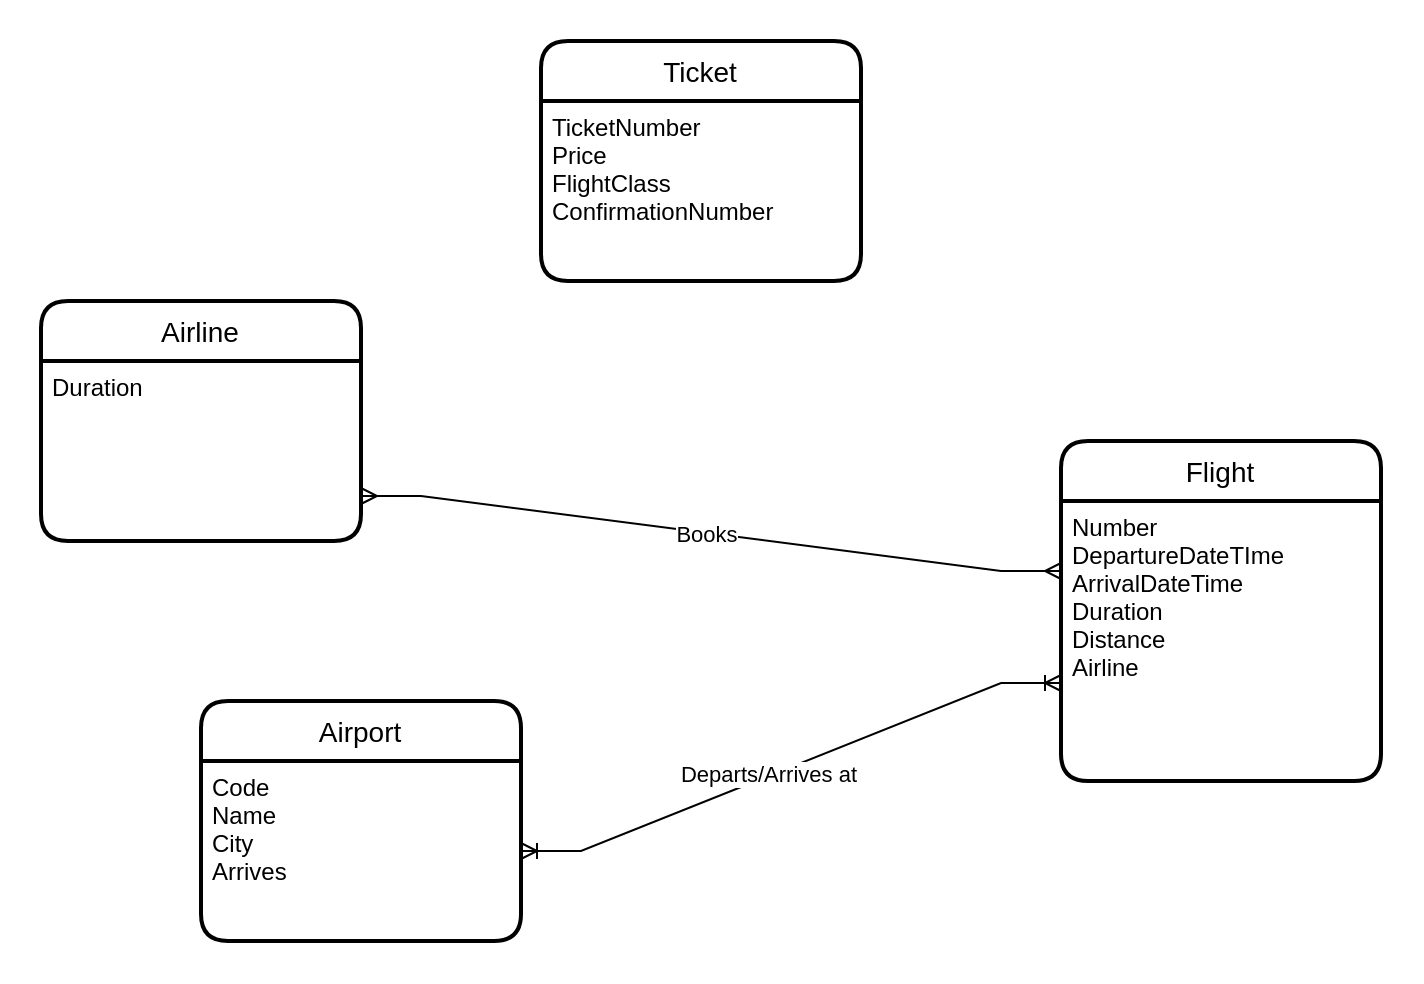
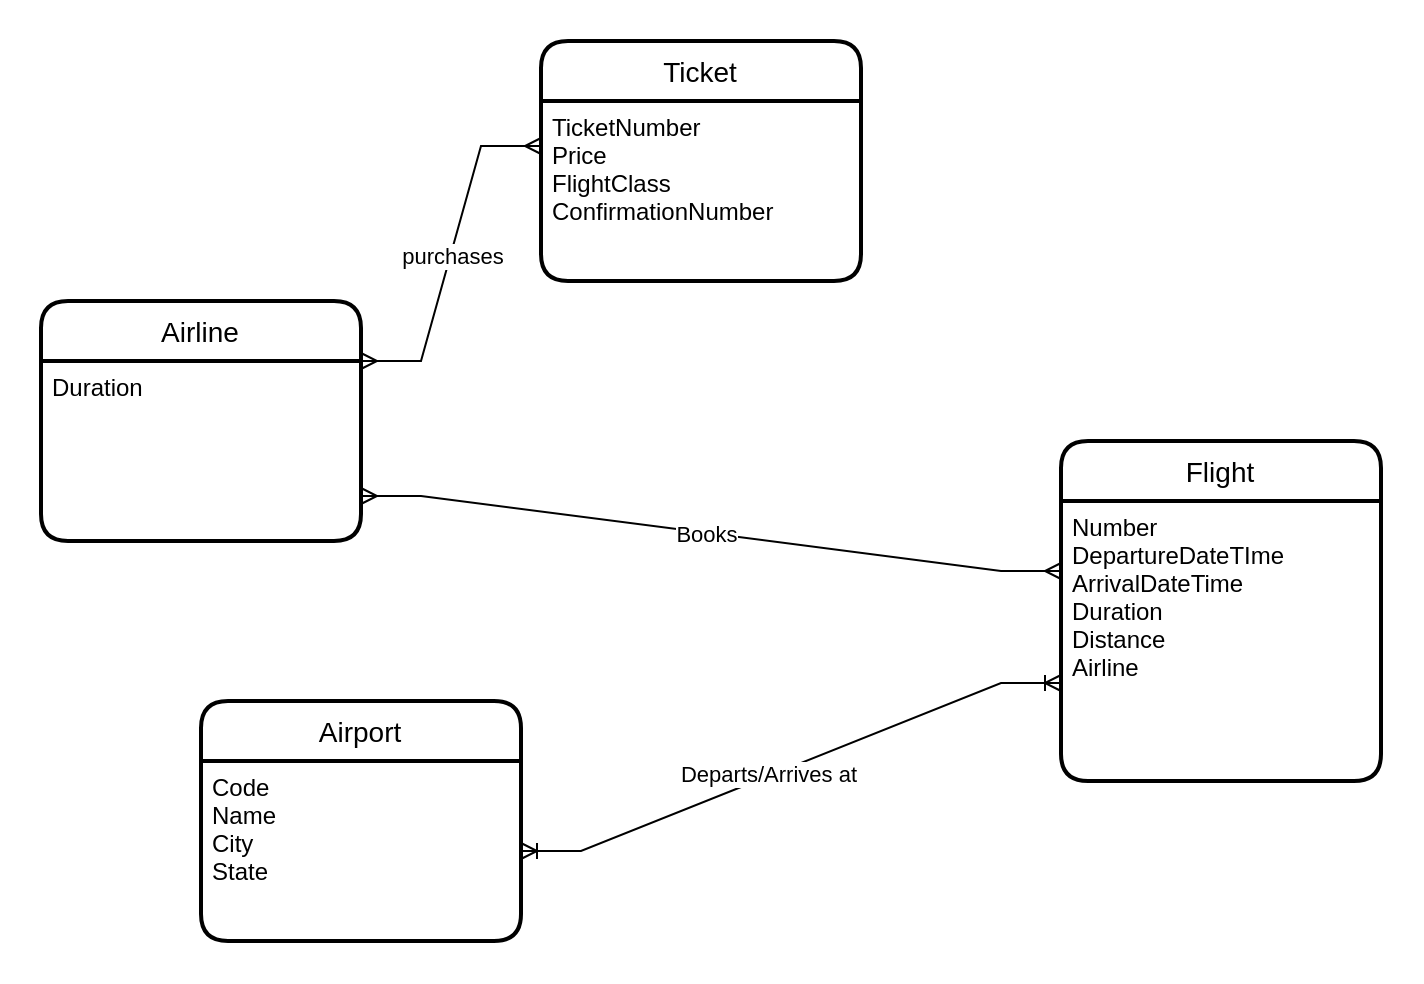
none -> (451, 254)
(239, 788) -> (239, 788)
